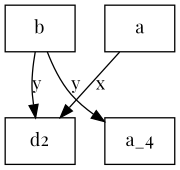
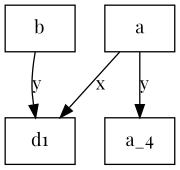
(65, 87) -> (140, 78)
(40, 141) -> (40, 141)
